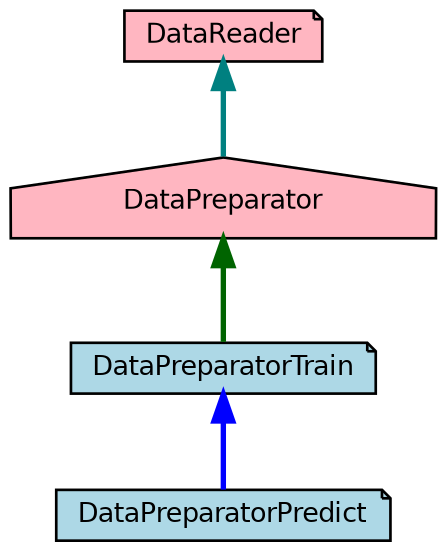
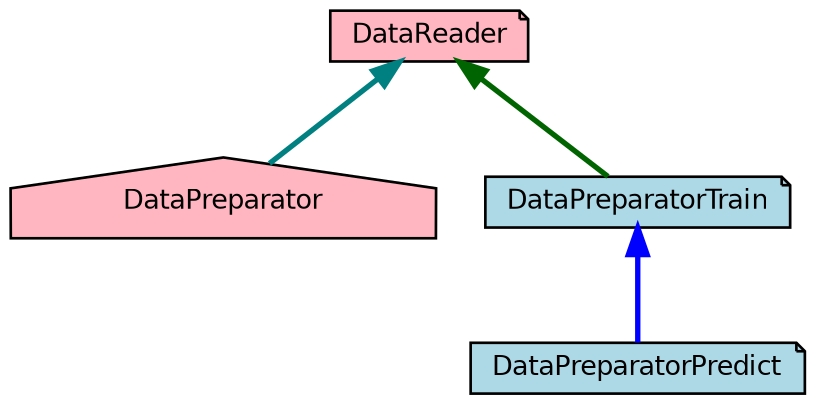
(223, 304) -> (544, 127)
